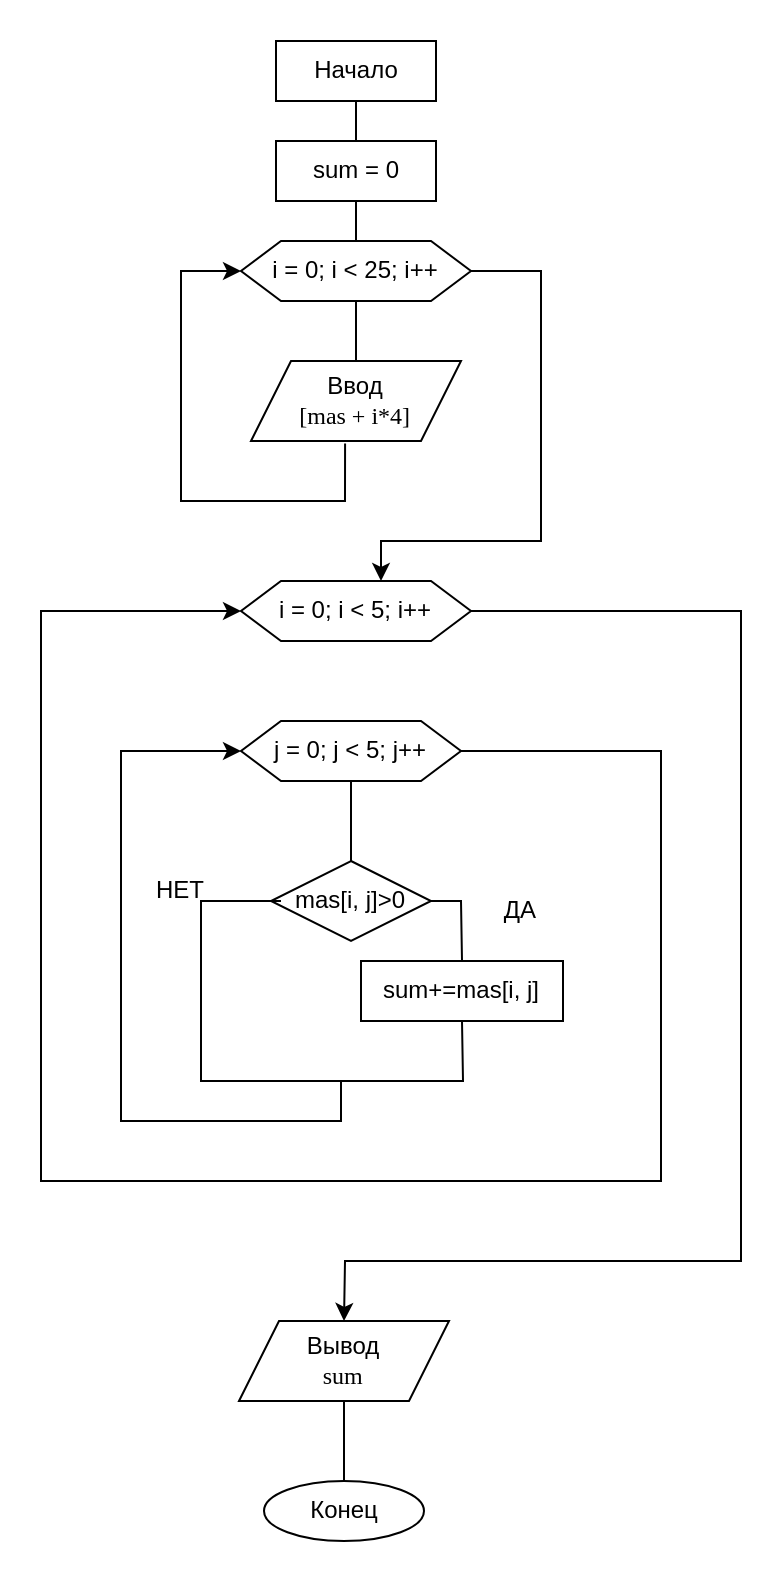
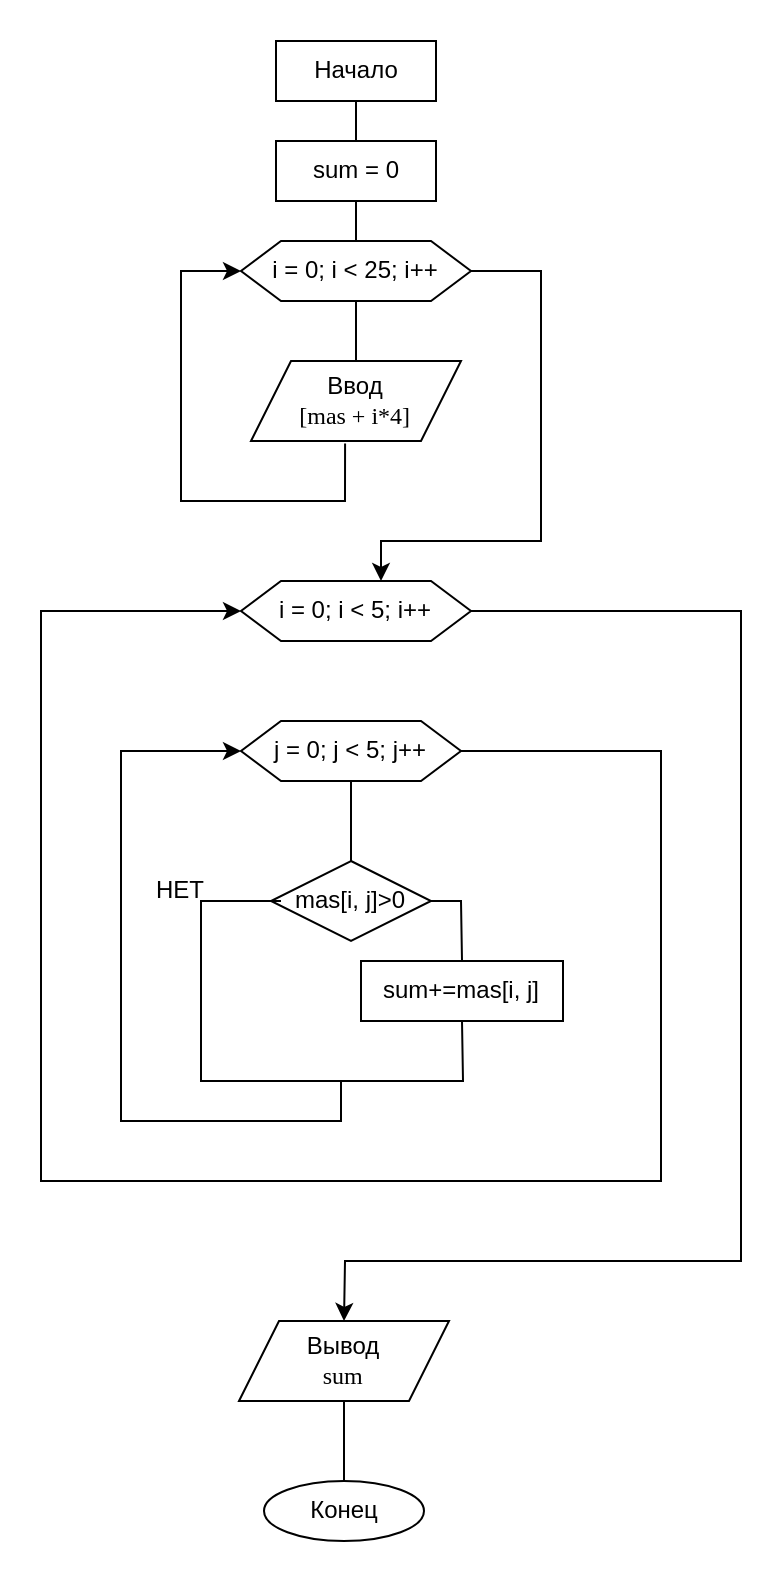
(521, 911) -> none
